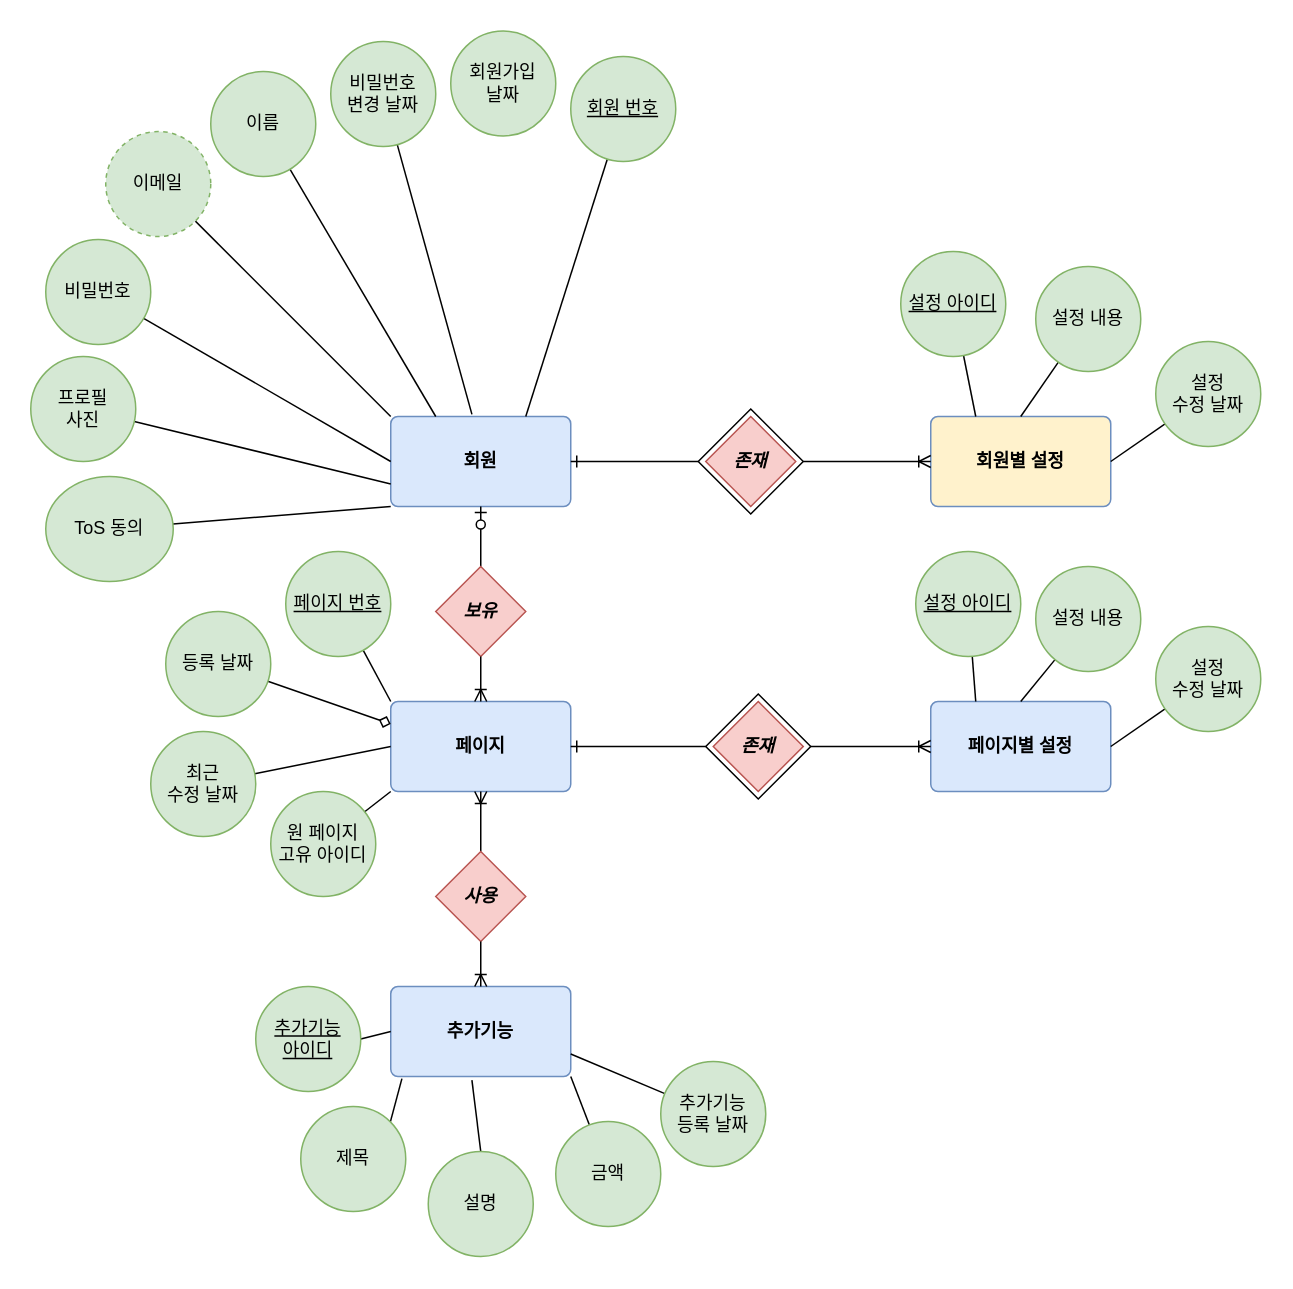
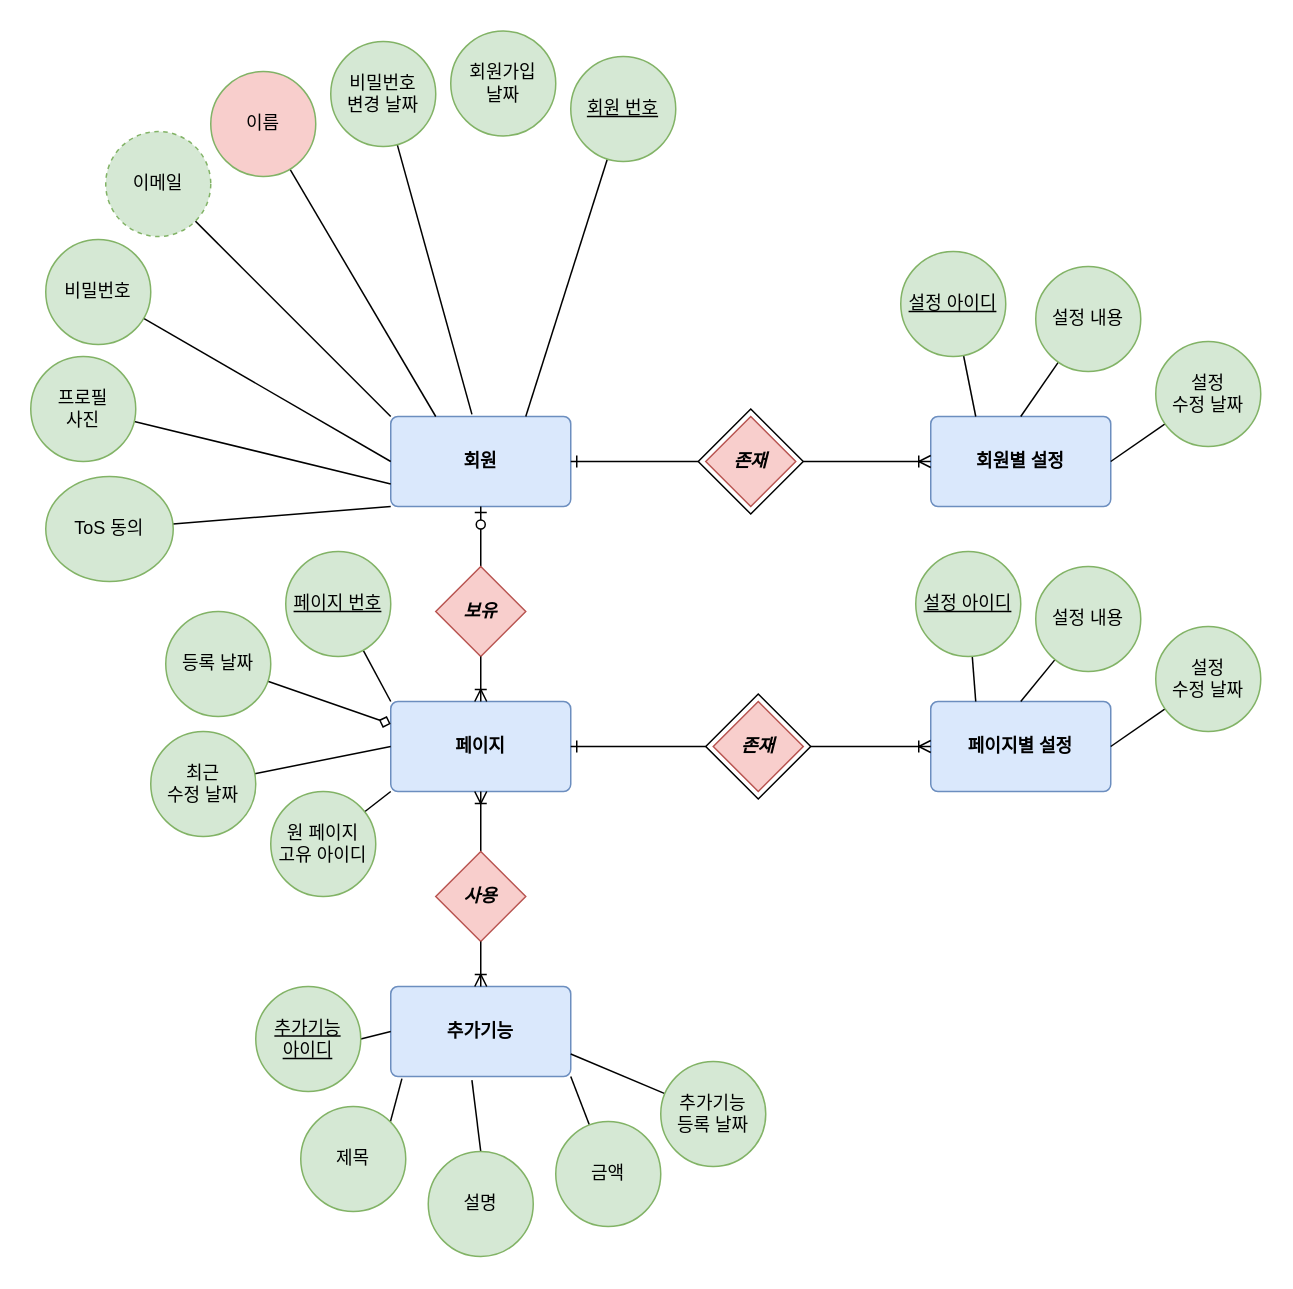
(263, 124) -> (263, 124)
(1021, 461) -> (1021, 461)
